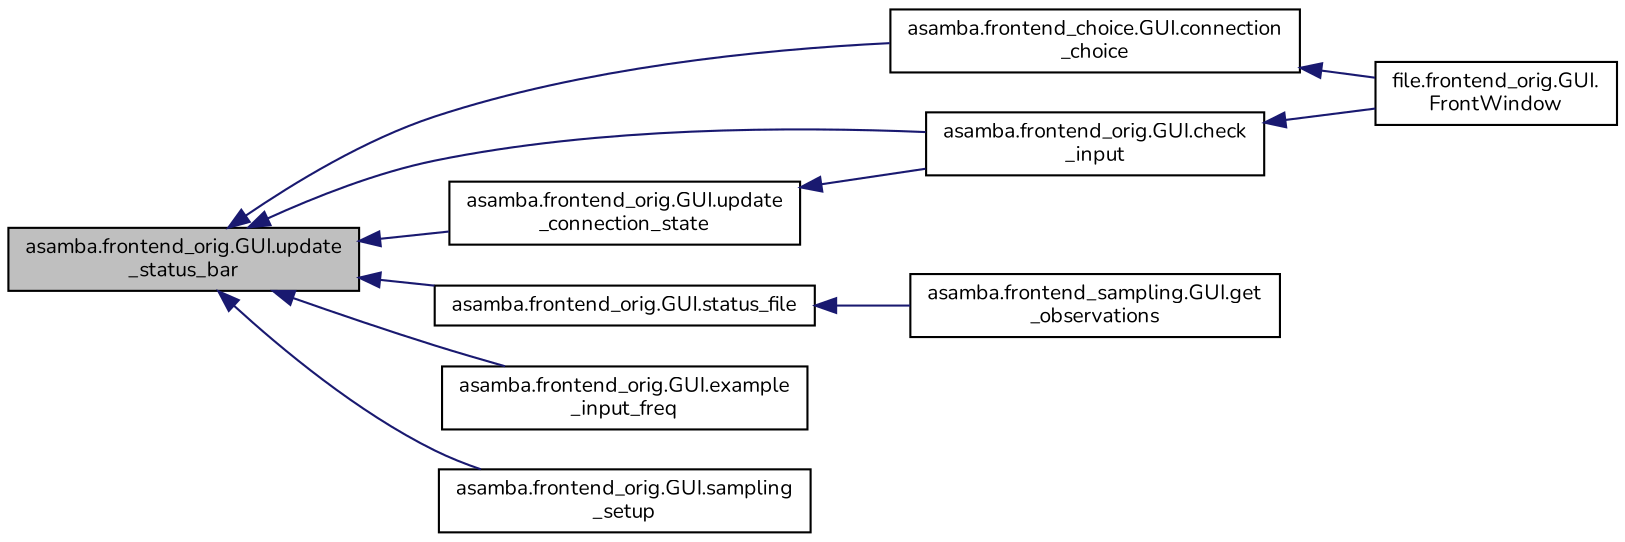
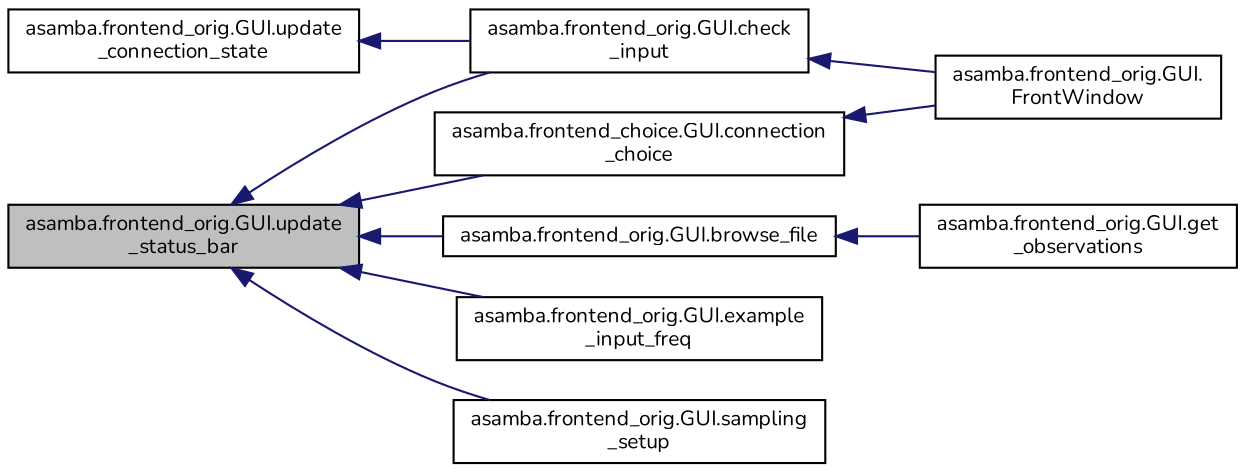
(1496, 93) -> (1078, 87)
(414, 235) -> none
(625, 306) -> (639, 236)
(1095, 306) -> (1078, 236)
